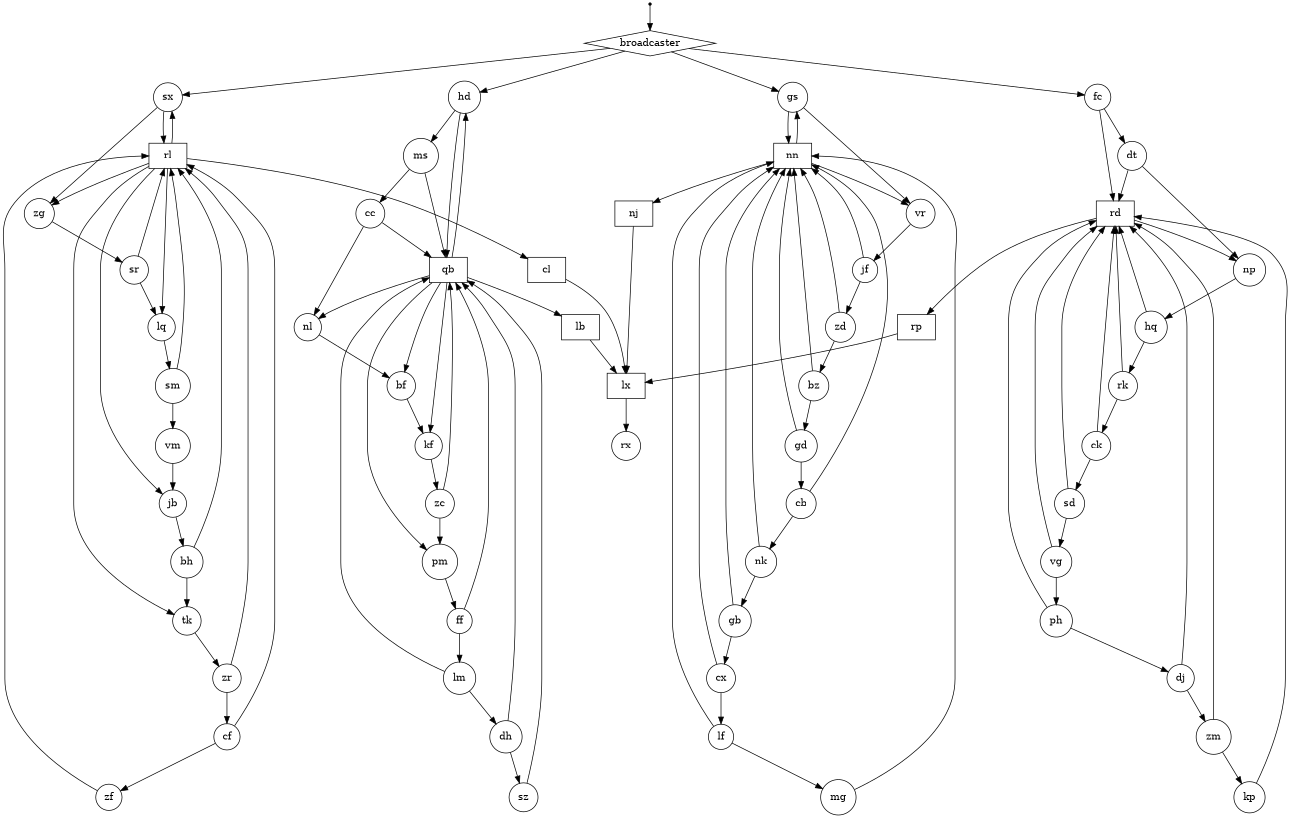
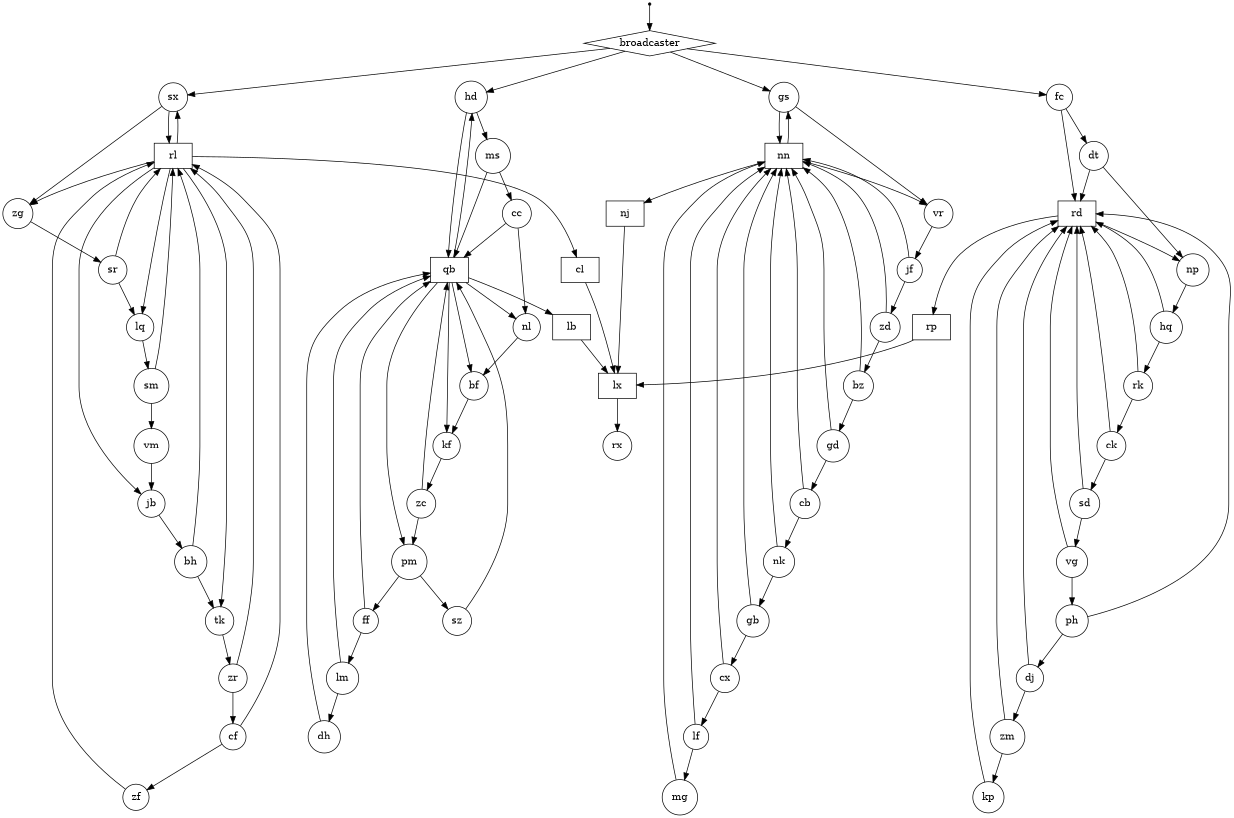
(514, 764) -> (432, 590)
